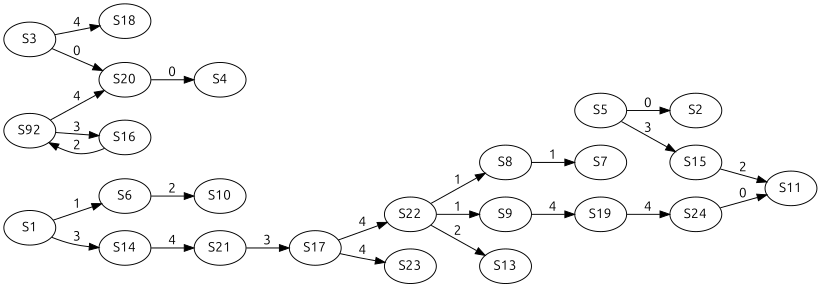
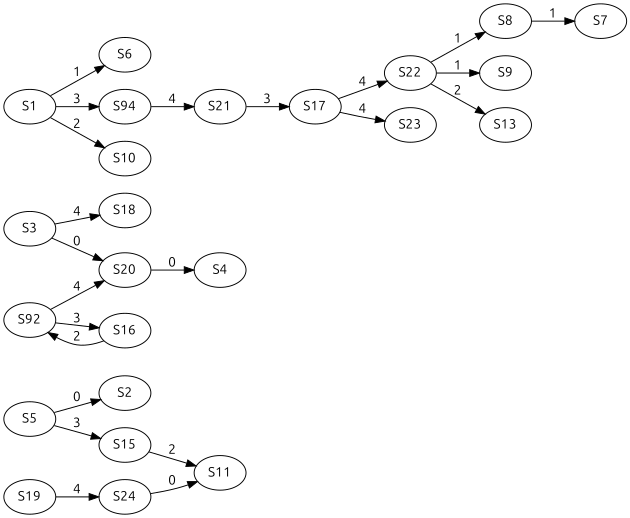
(168, 196) -> (73, 130)
(548, 214) -> none
(125, 248) -> (125, 107)
